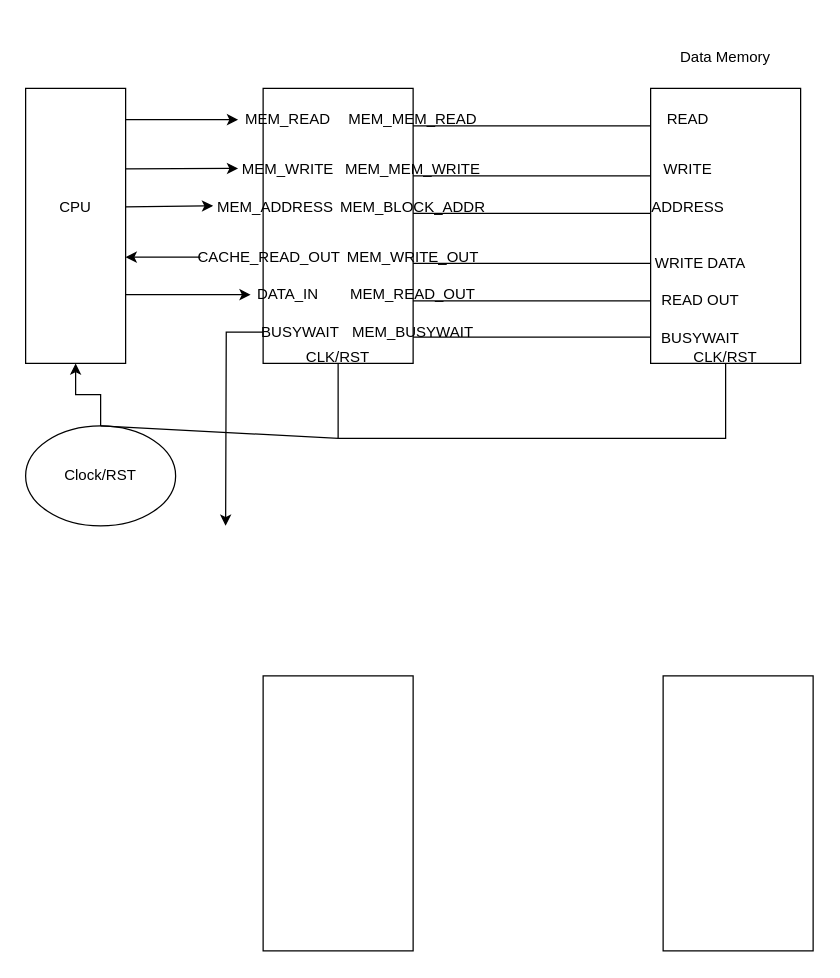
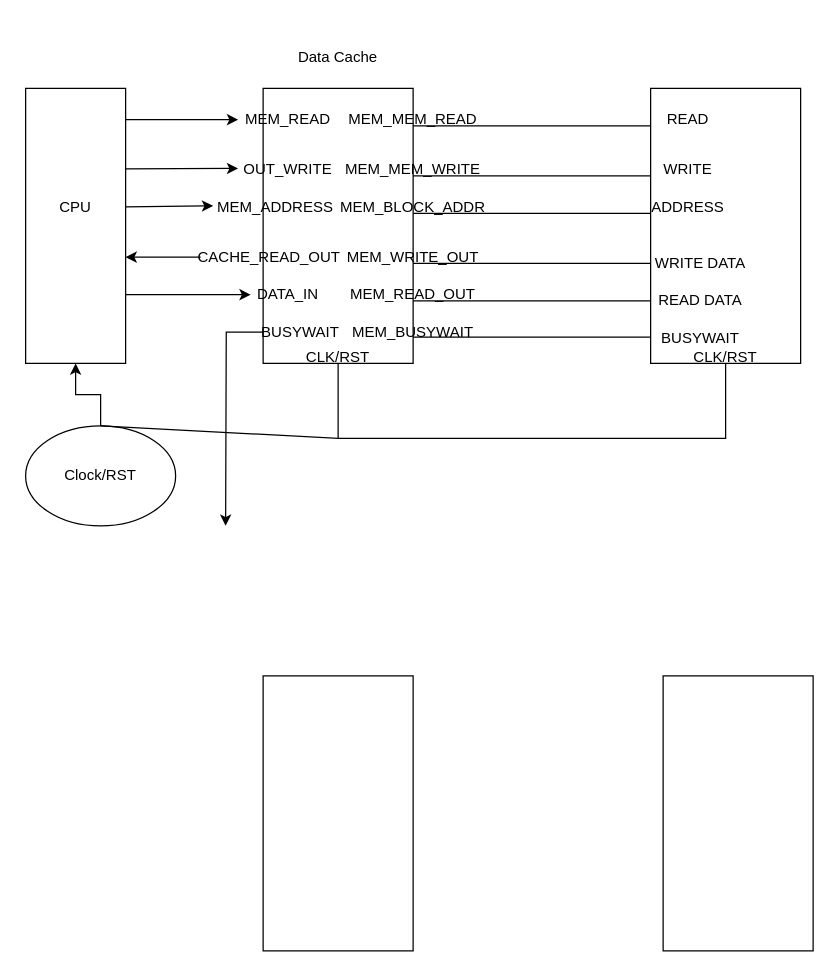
none -> (338, 57)
(726, 57) -> none
(288, 169) -> (288, 169)
(701, 301) -> (701, 301)
